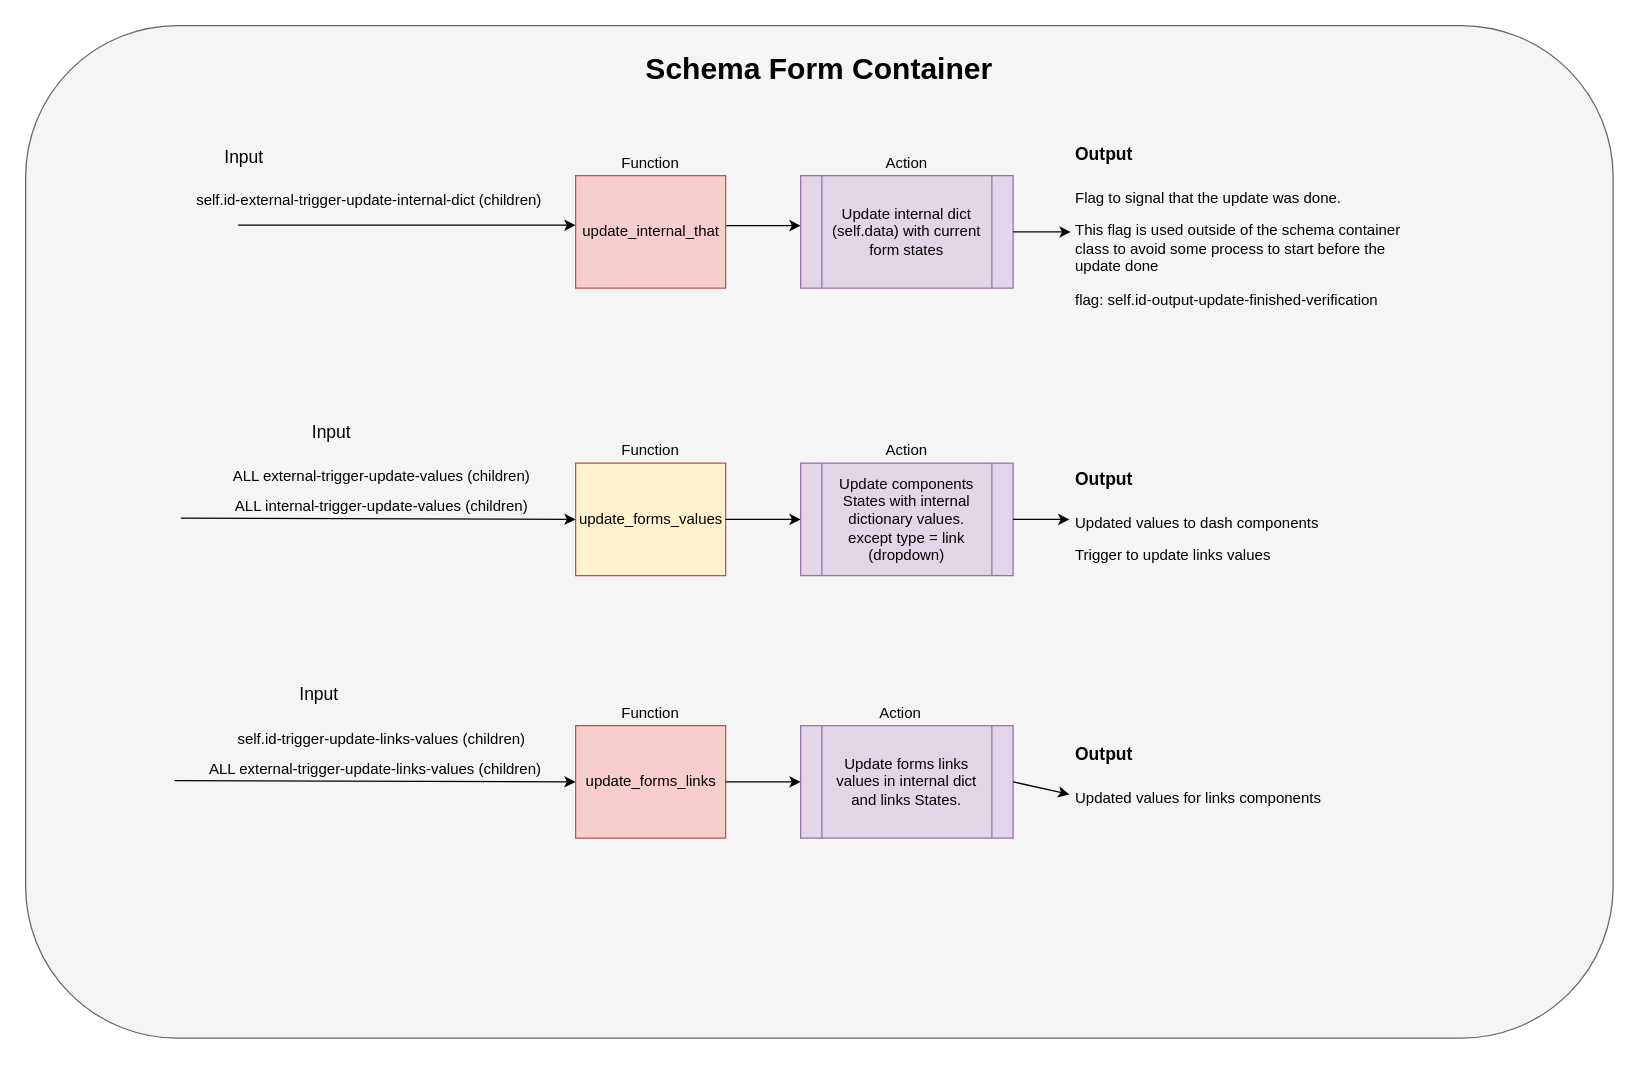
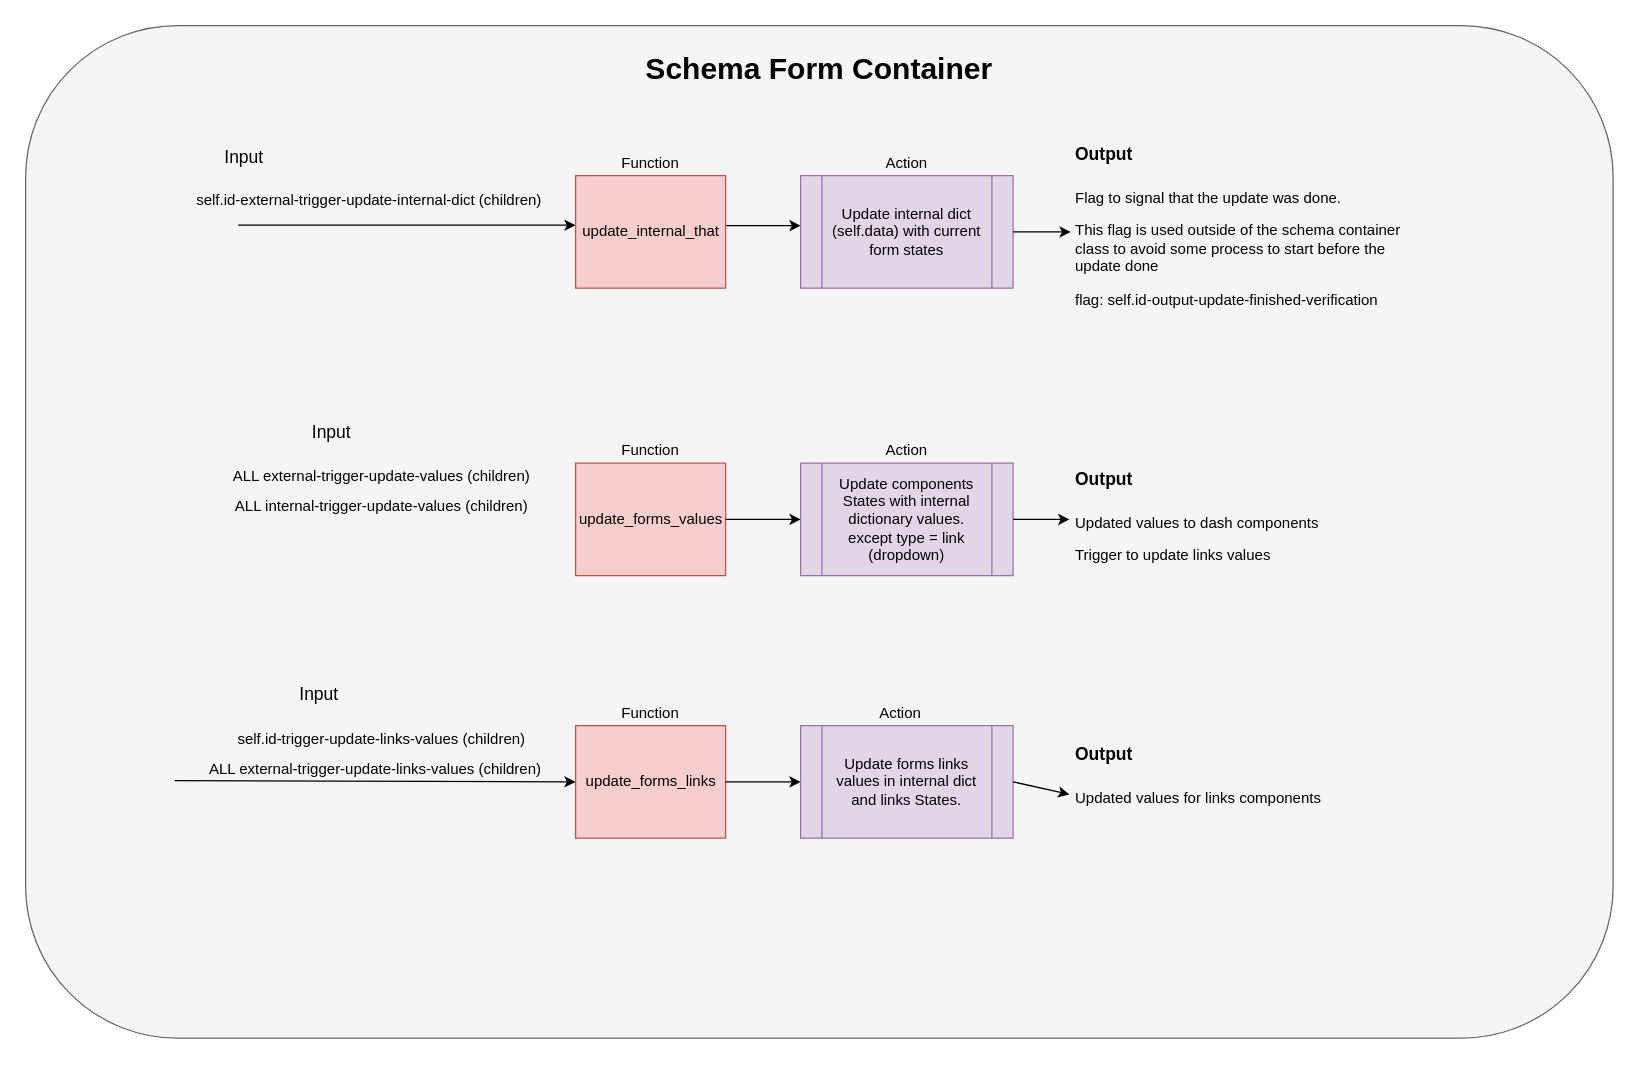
(374, 519) -> none
(651, 519) -> (651, 519)
